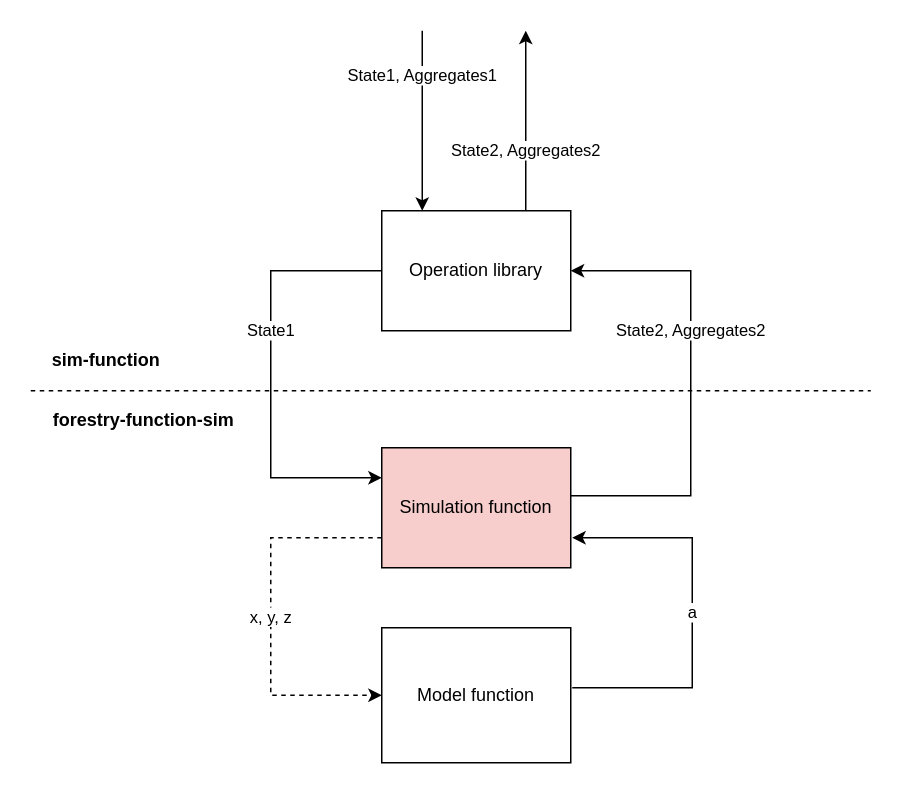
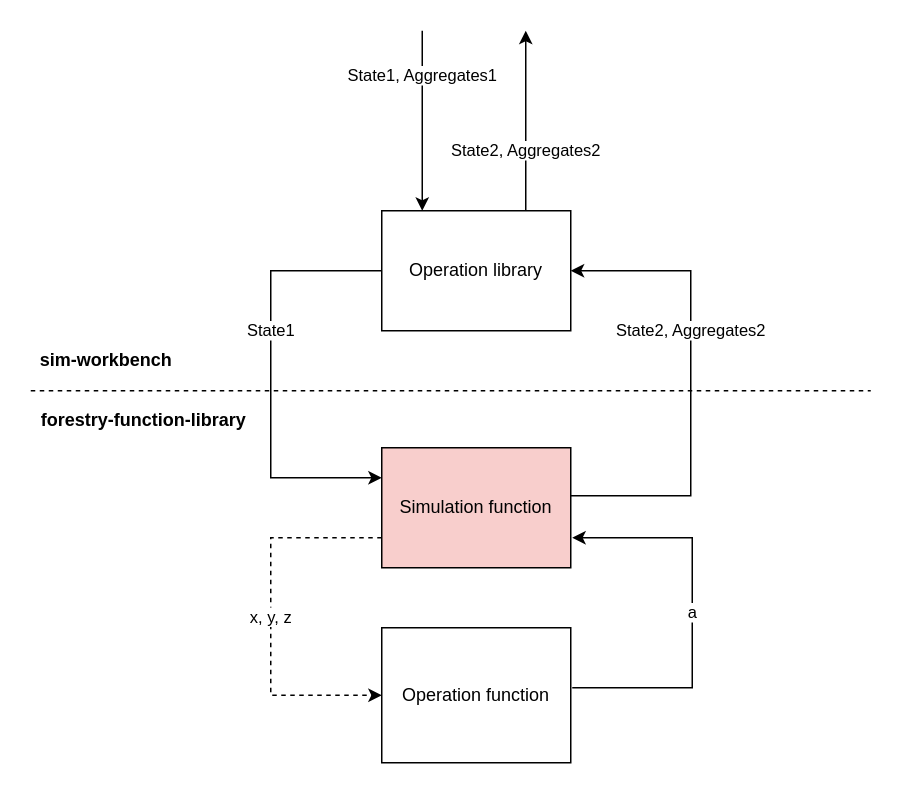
(107, 361) -> (107, 361)
(144, 421) -> (144, 421)
(476, 695) -> (476, 695)
